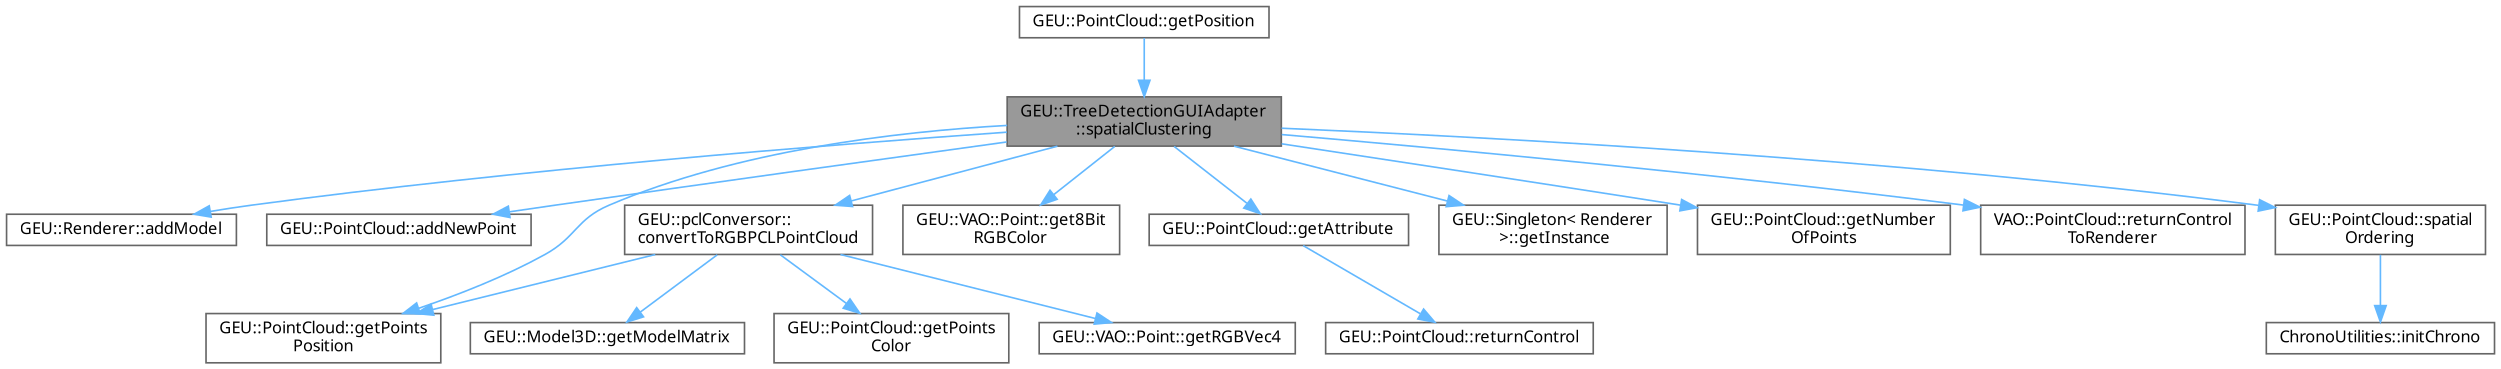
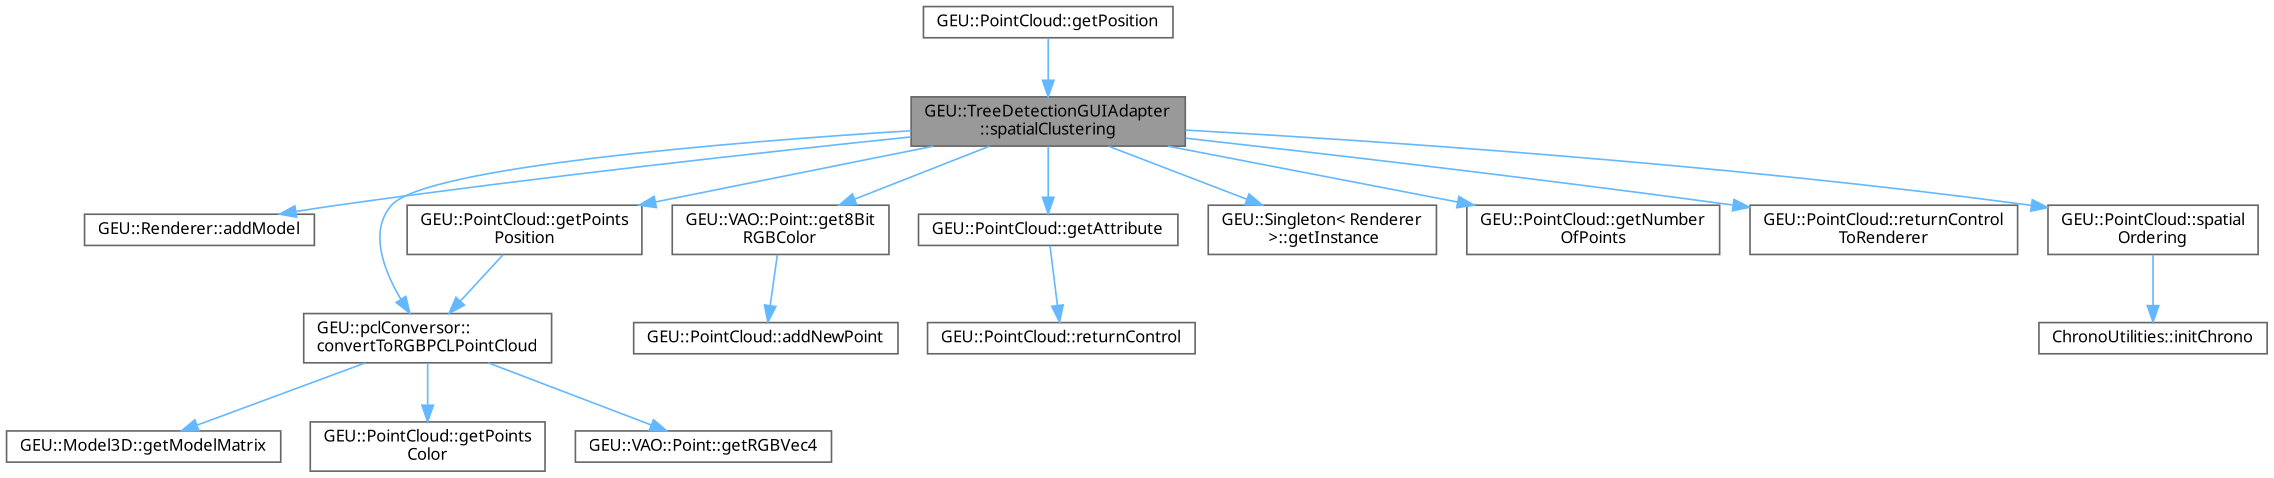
(758, 176) -> (774, 280)
(2113, 230) -> (1884, 230)
(544, 282) -> (482, 278)
